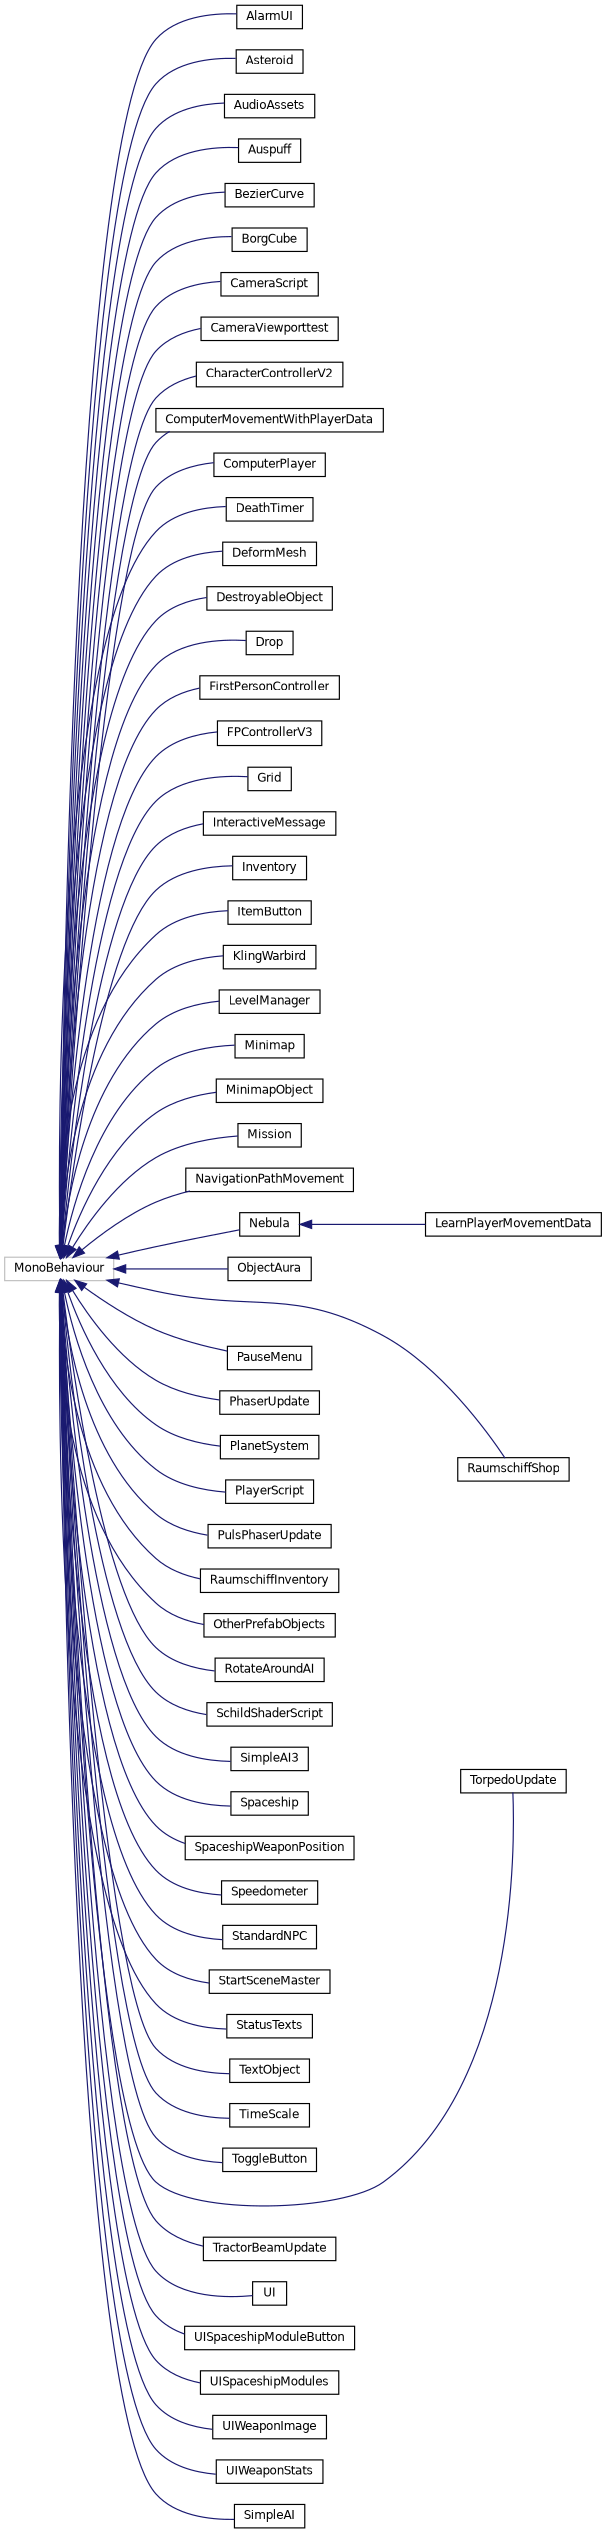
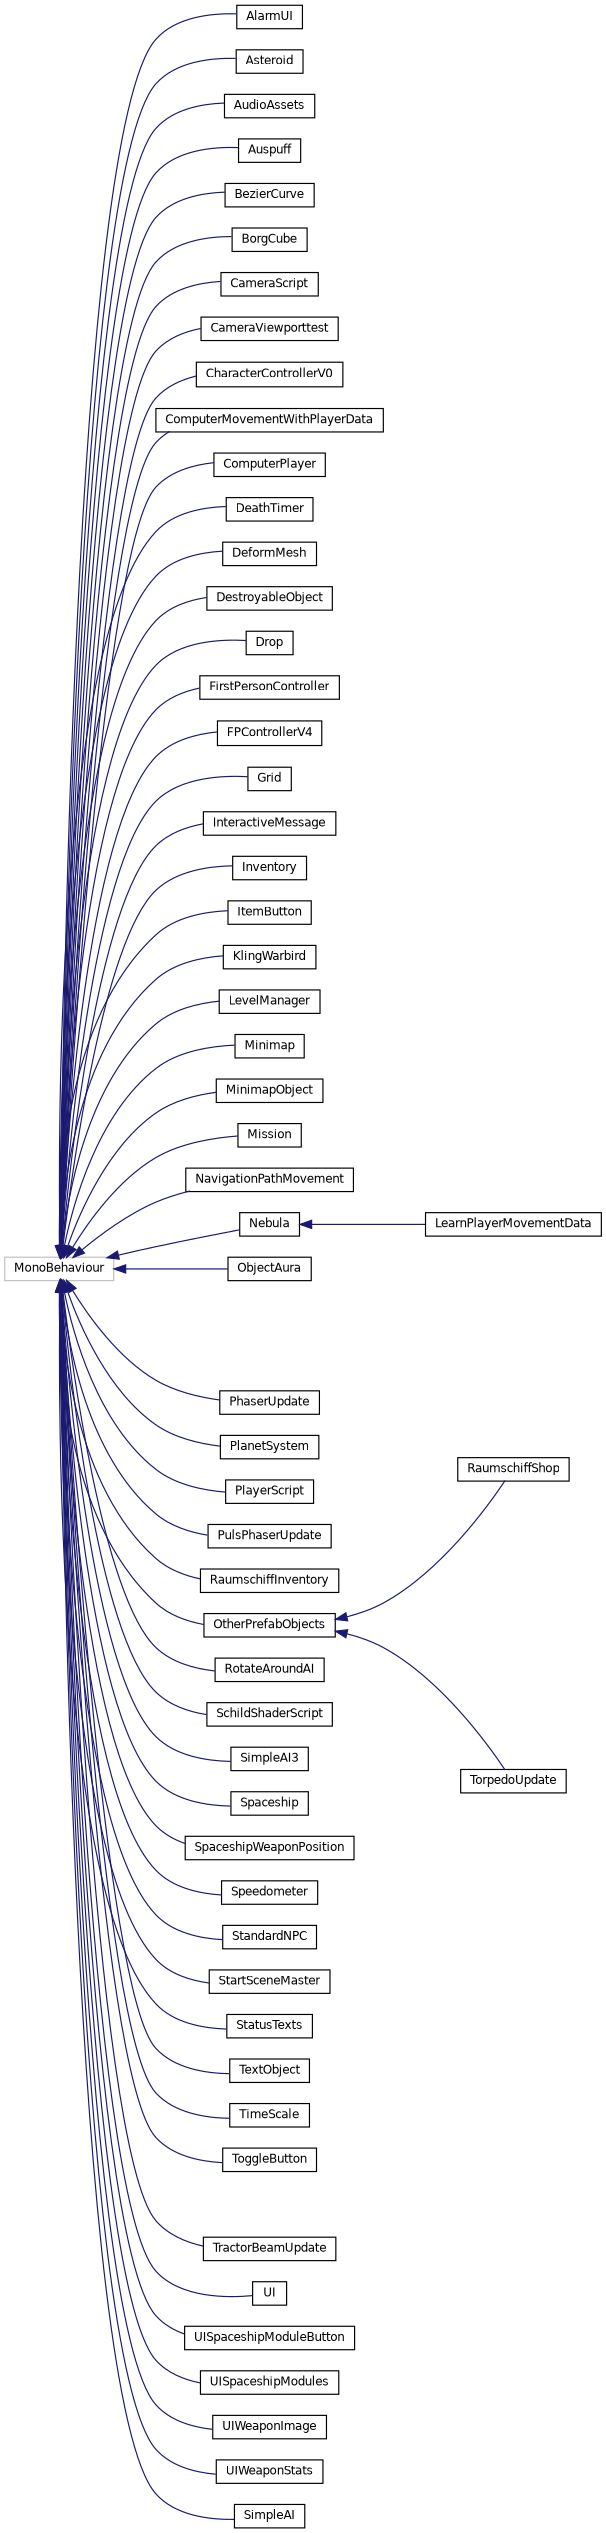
(270, 375) -> (270, 375)
(270, 733) -> (270, 733)
(339, 1316) -> (437, 1562)
(270, 1358) -> none
(138, 2145) -> (437, 1688)
